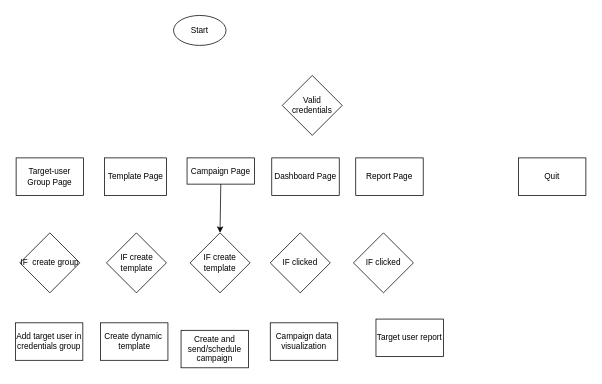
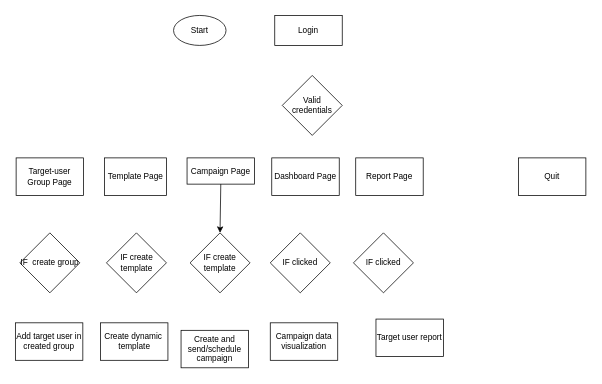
none -> (309, 30)
(49, 342) -> (49, 342)
